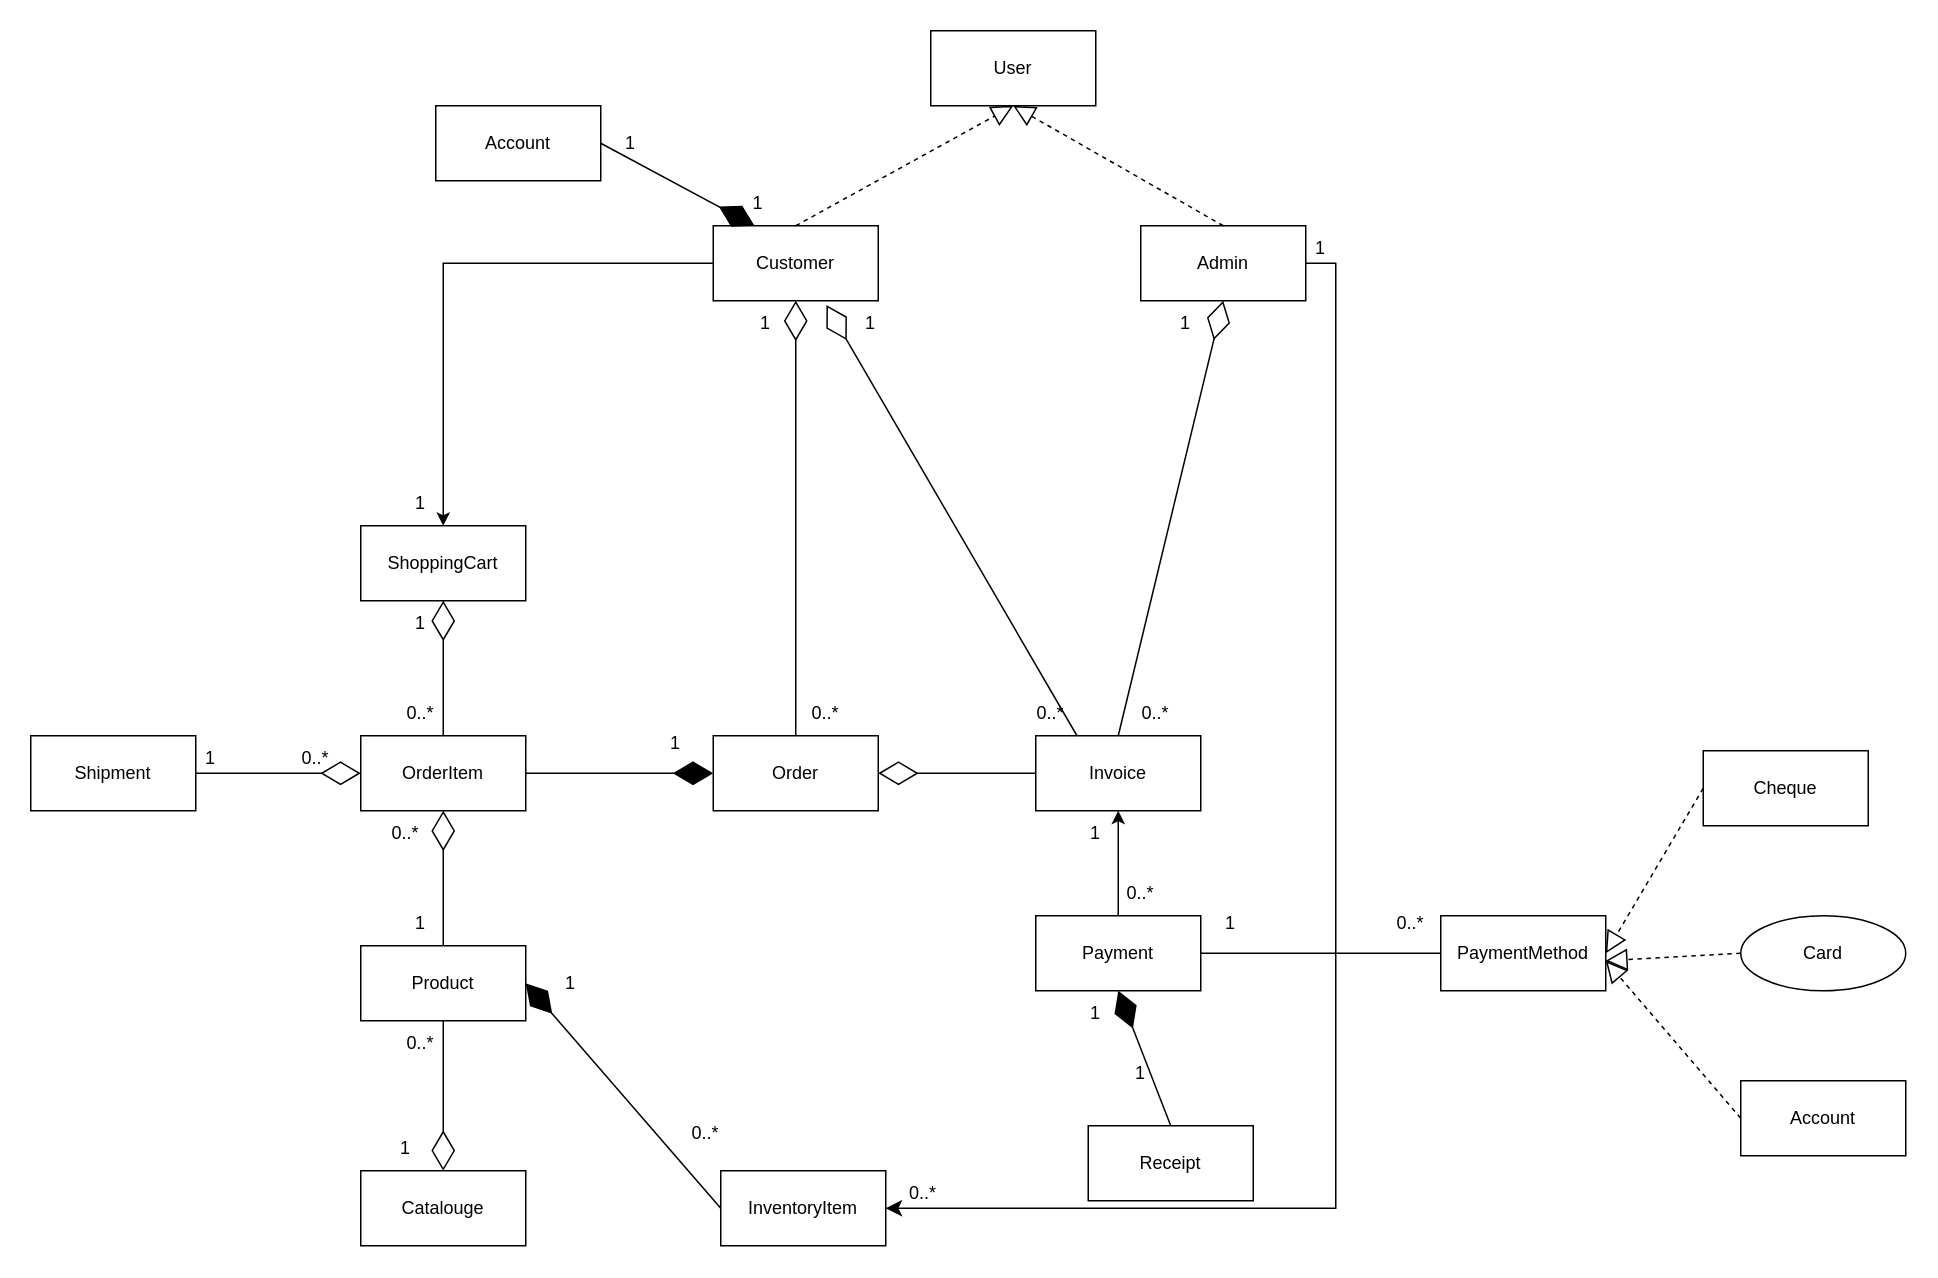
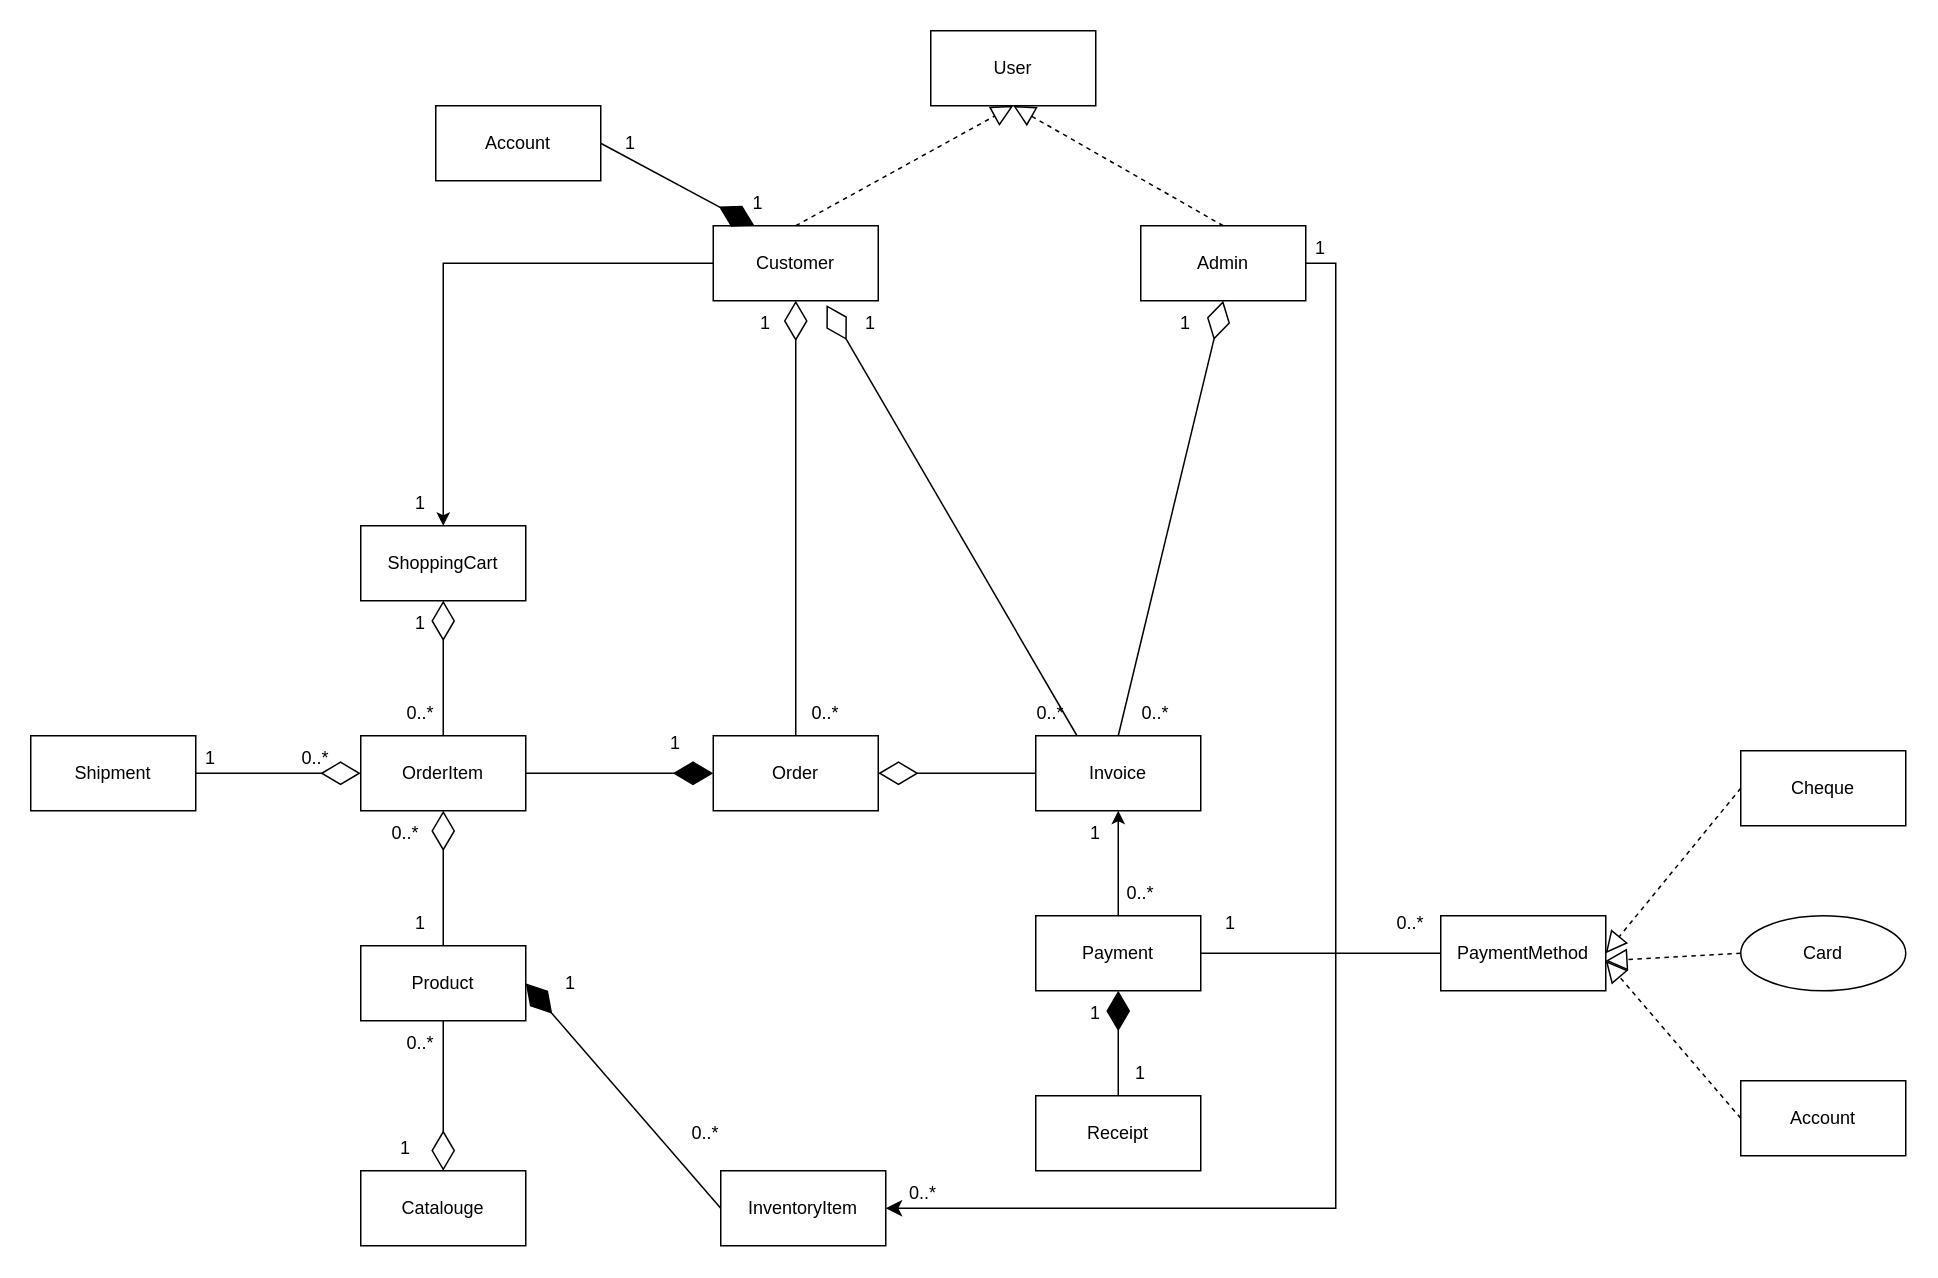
(1786, 788) -> (1823, 788)
(1171, 1163) -> (1118, 1133)
